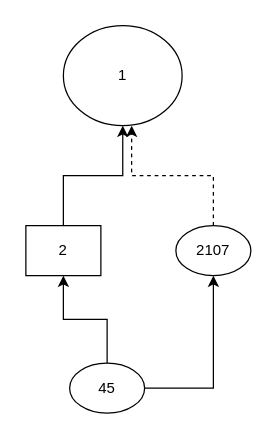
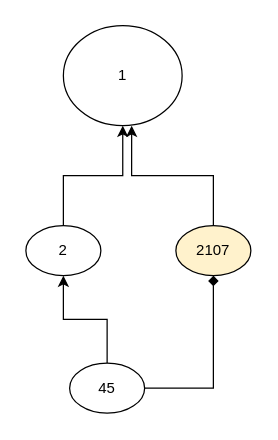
(175, 176) -> (175, 176)
(63, 251) -> (63, 251)
(213, 251) -> (213, 251)
(213, 286) -> (213, 286)
